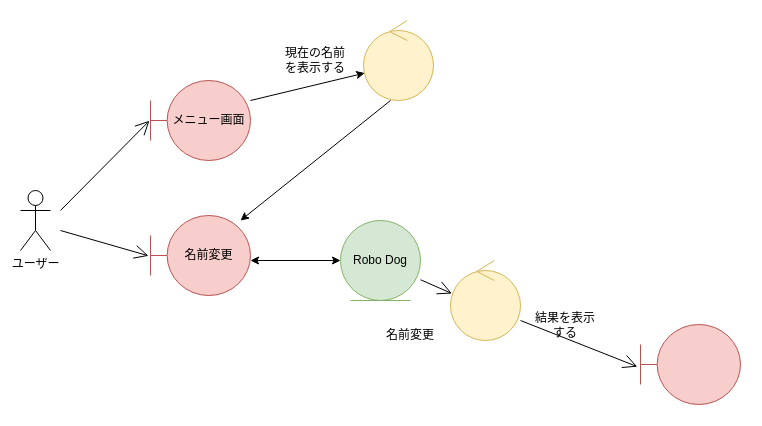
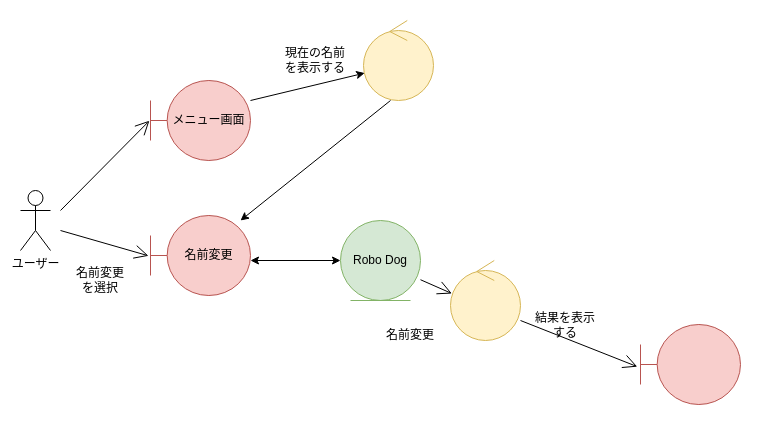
none -> (101, 281)
